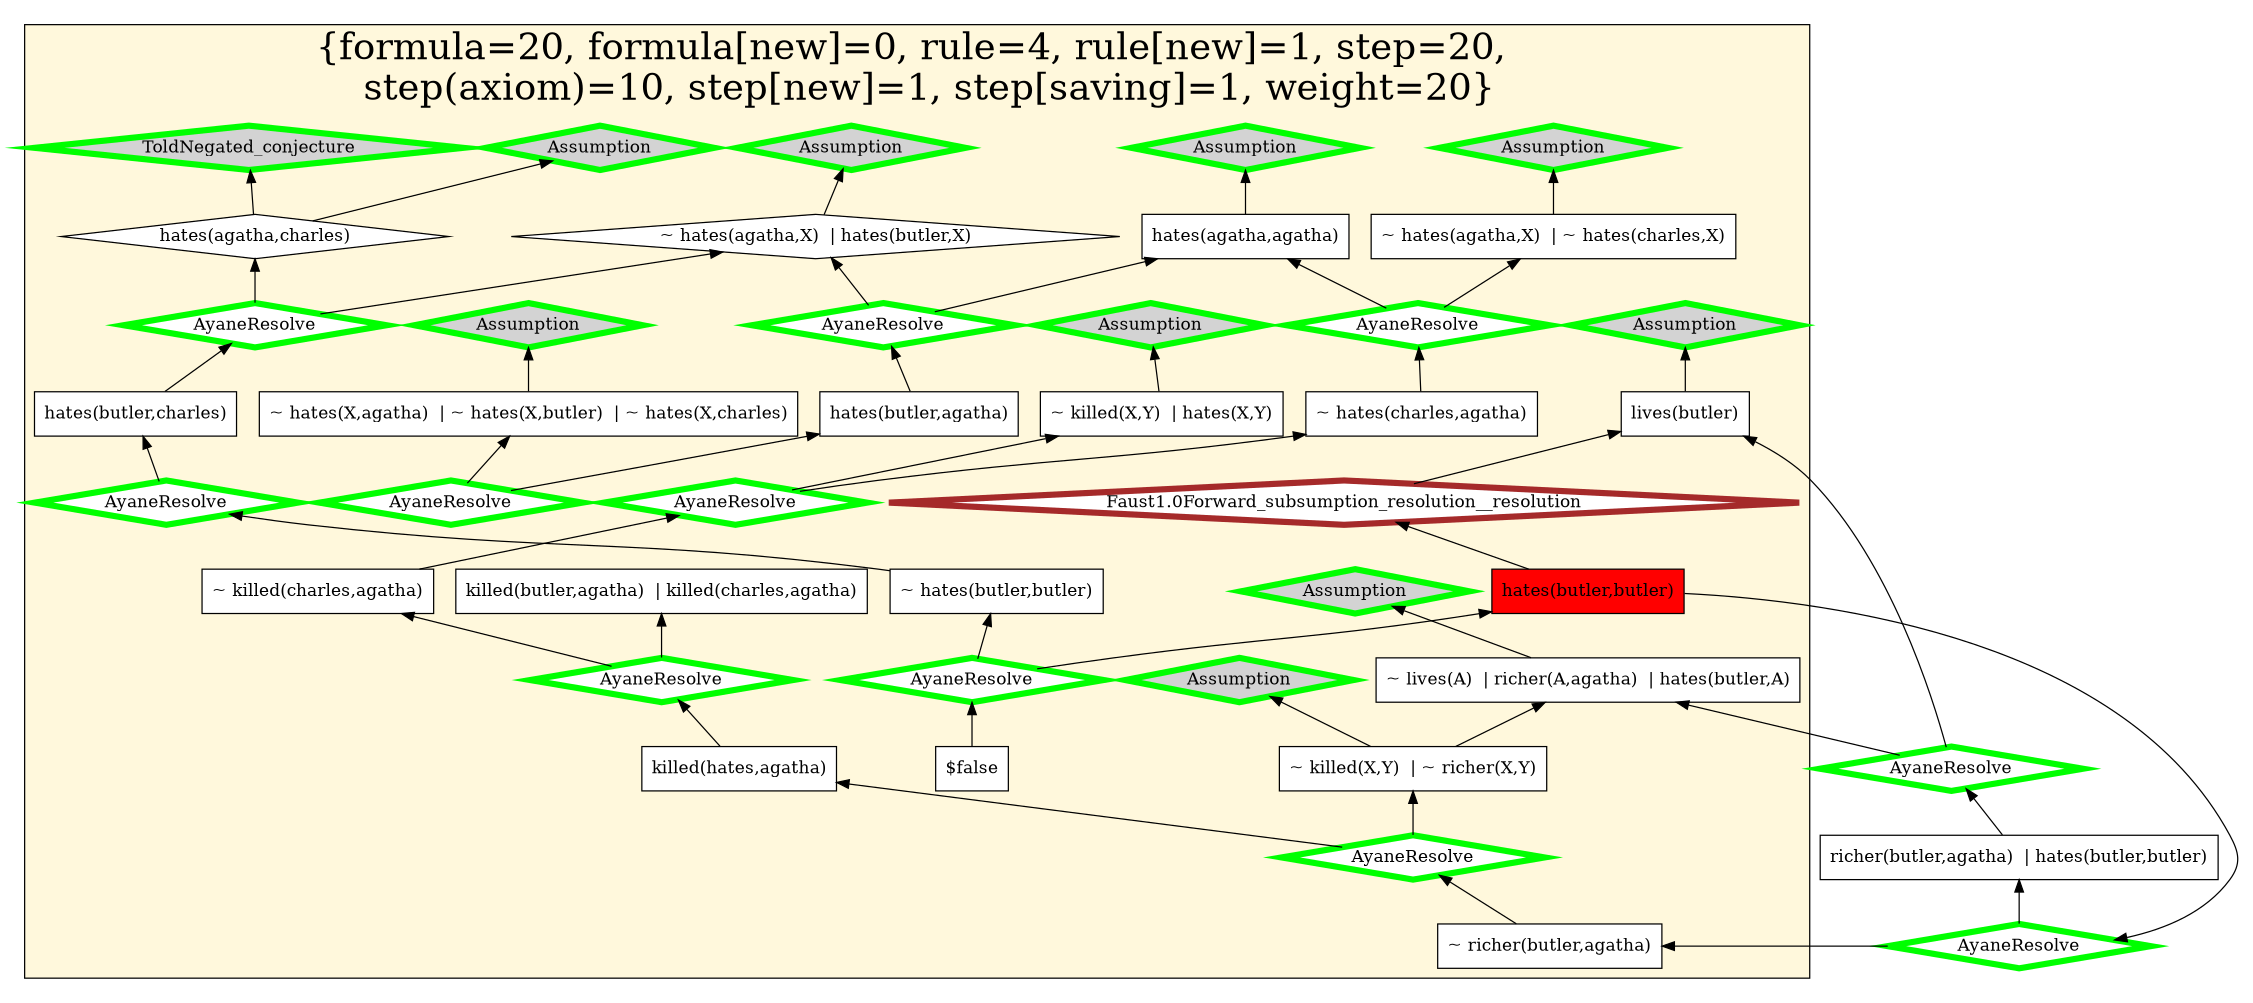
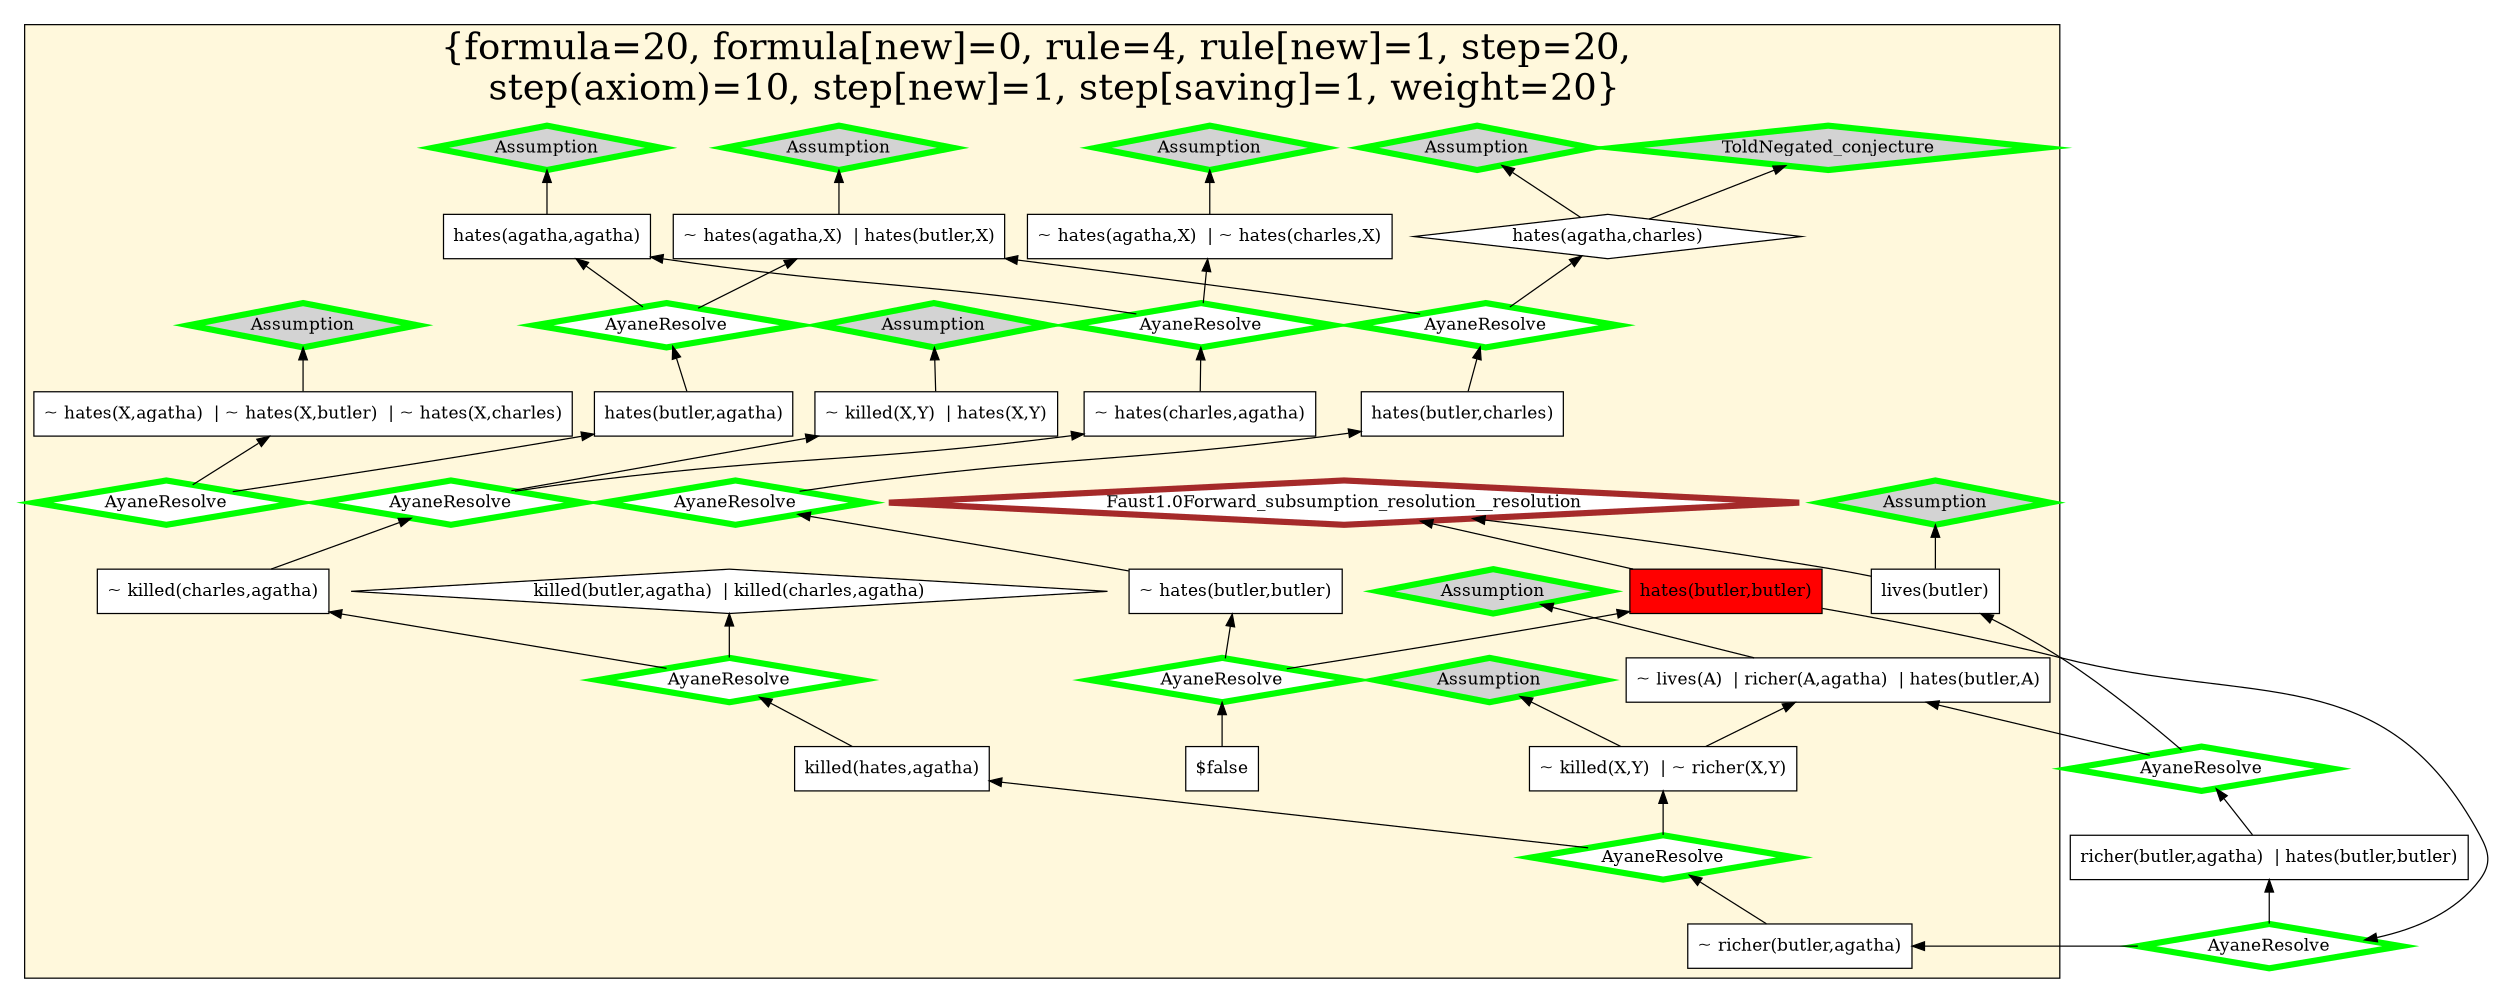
(816, 237) -> (839, 237)
(1511, 459) -> (1679, 545)
(662, 591) -> (729, 591)
